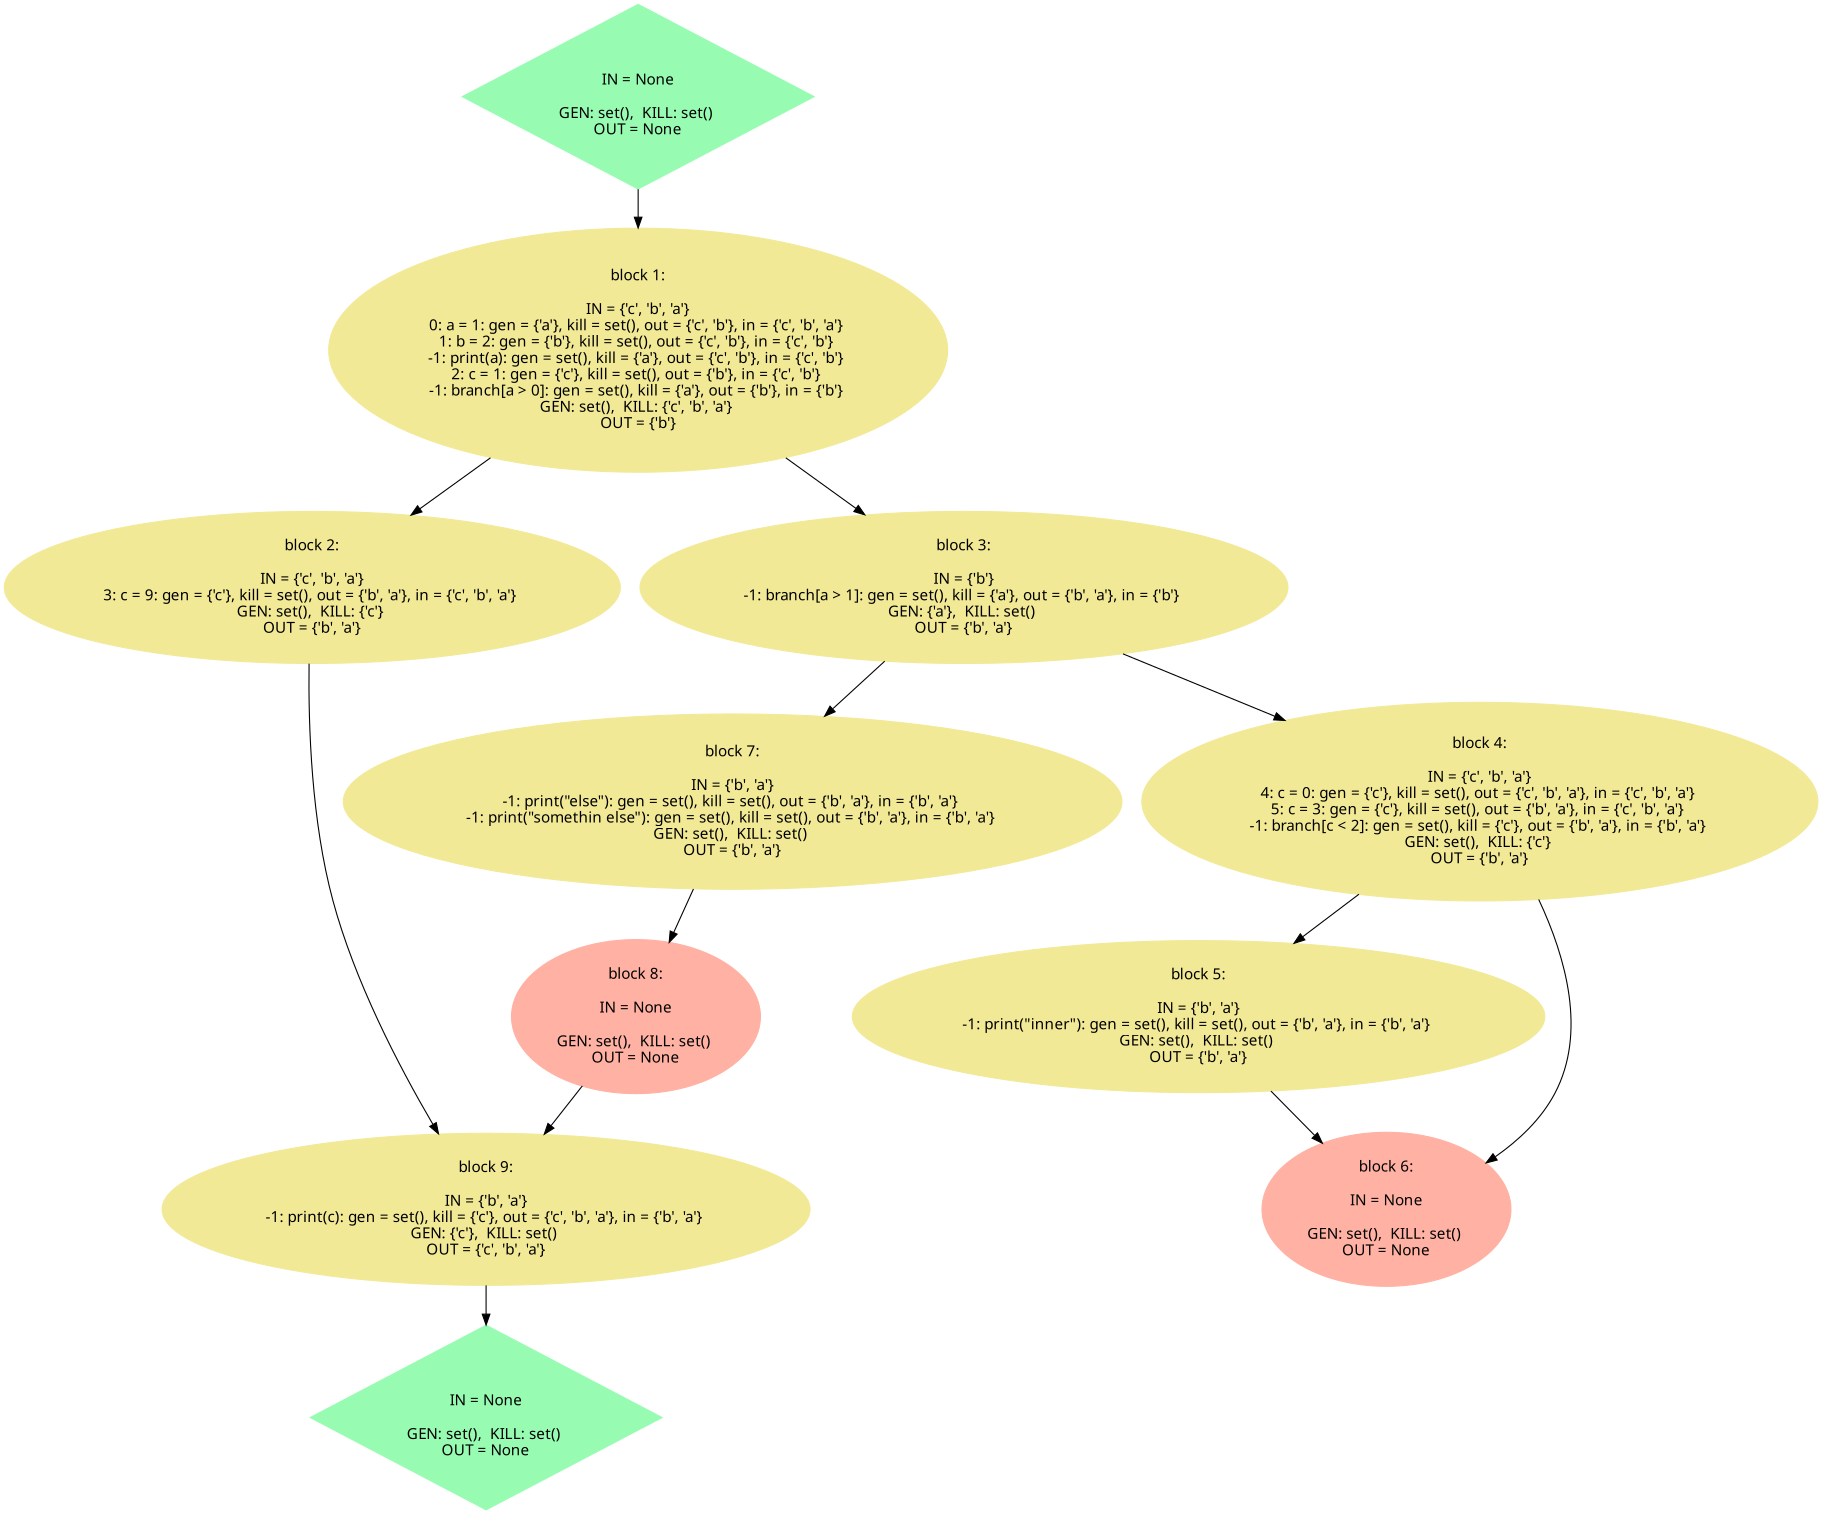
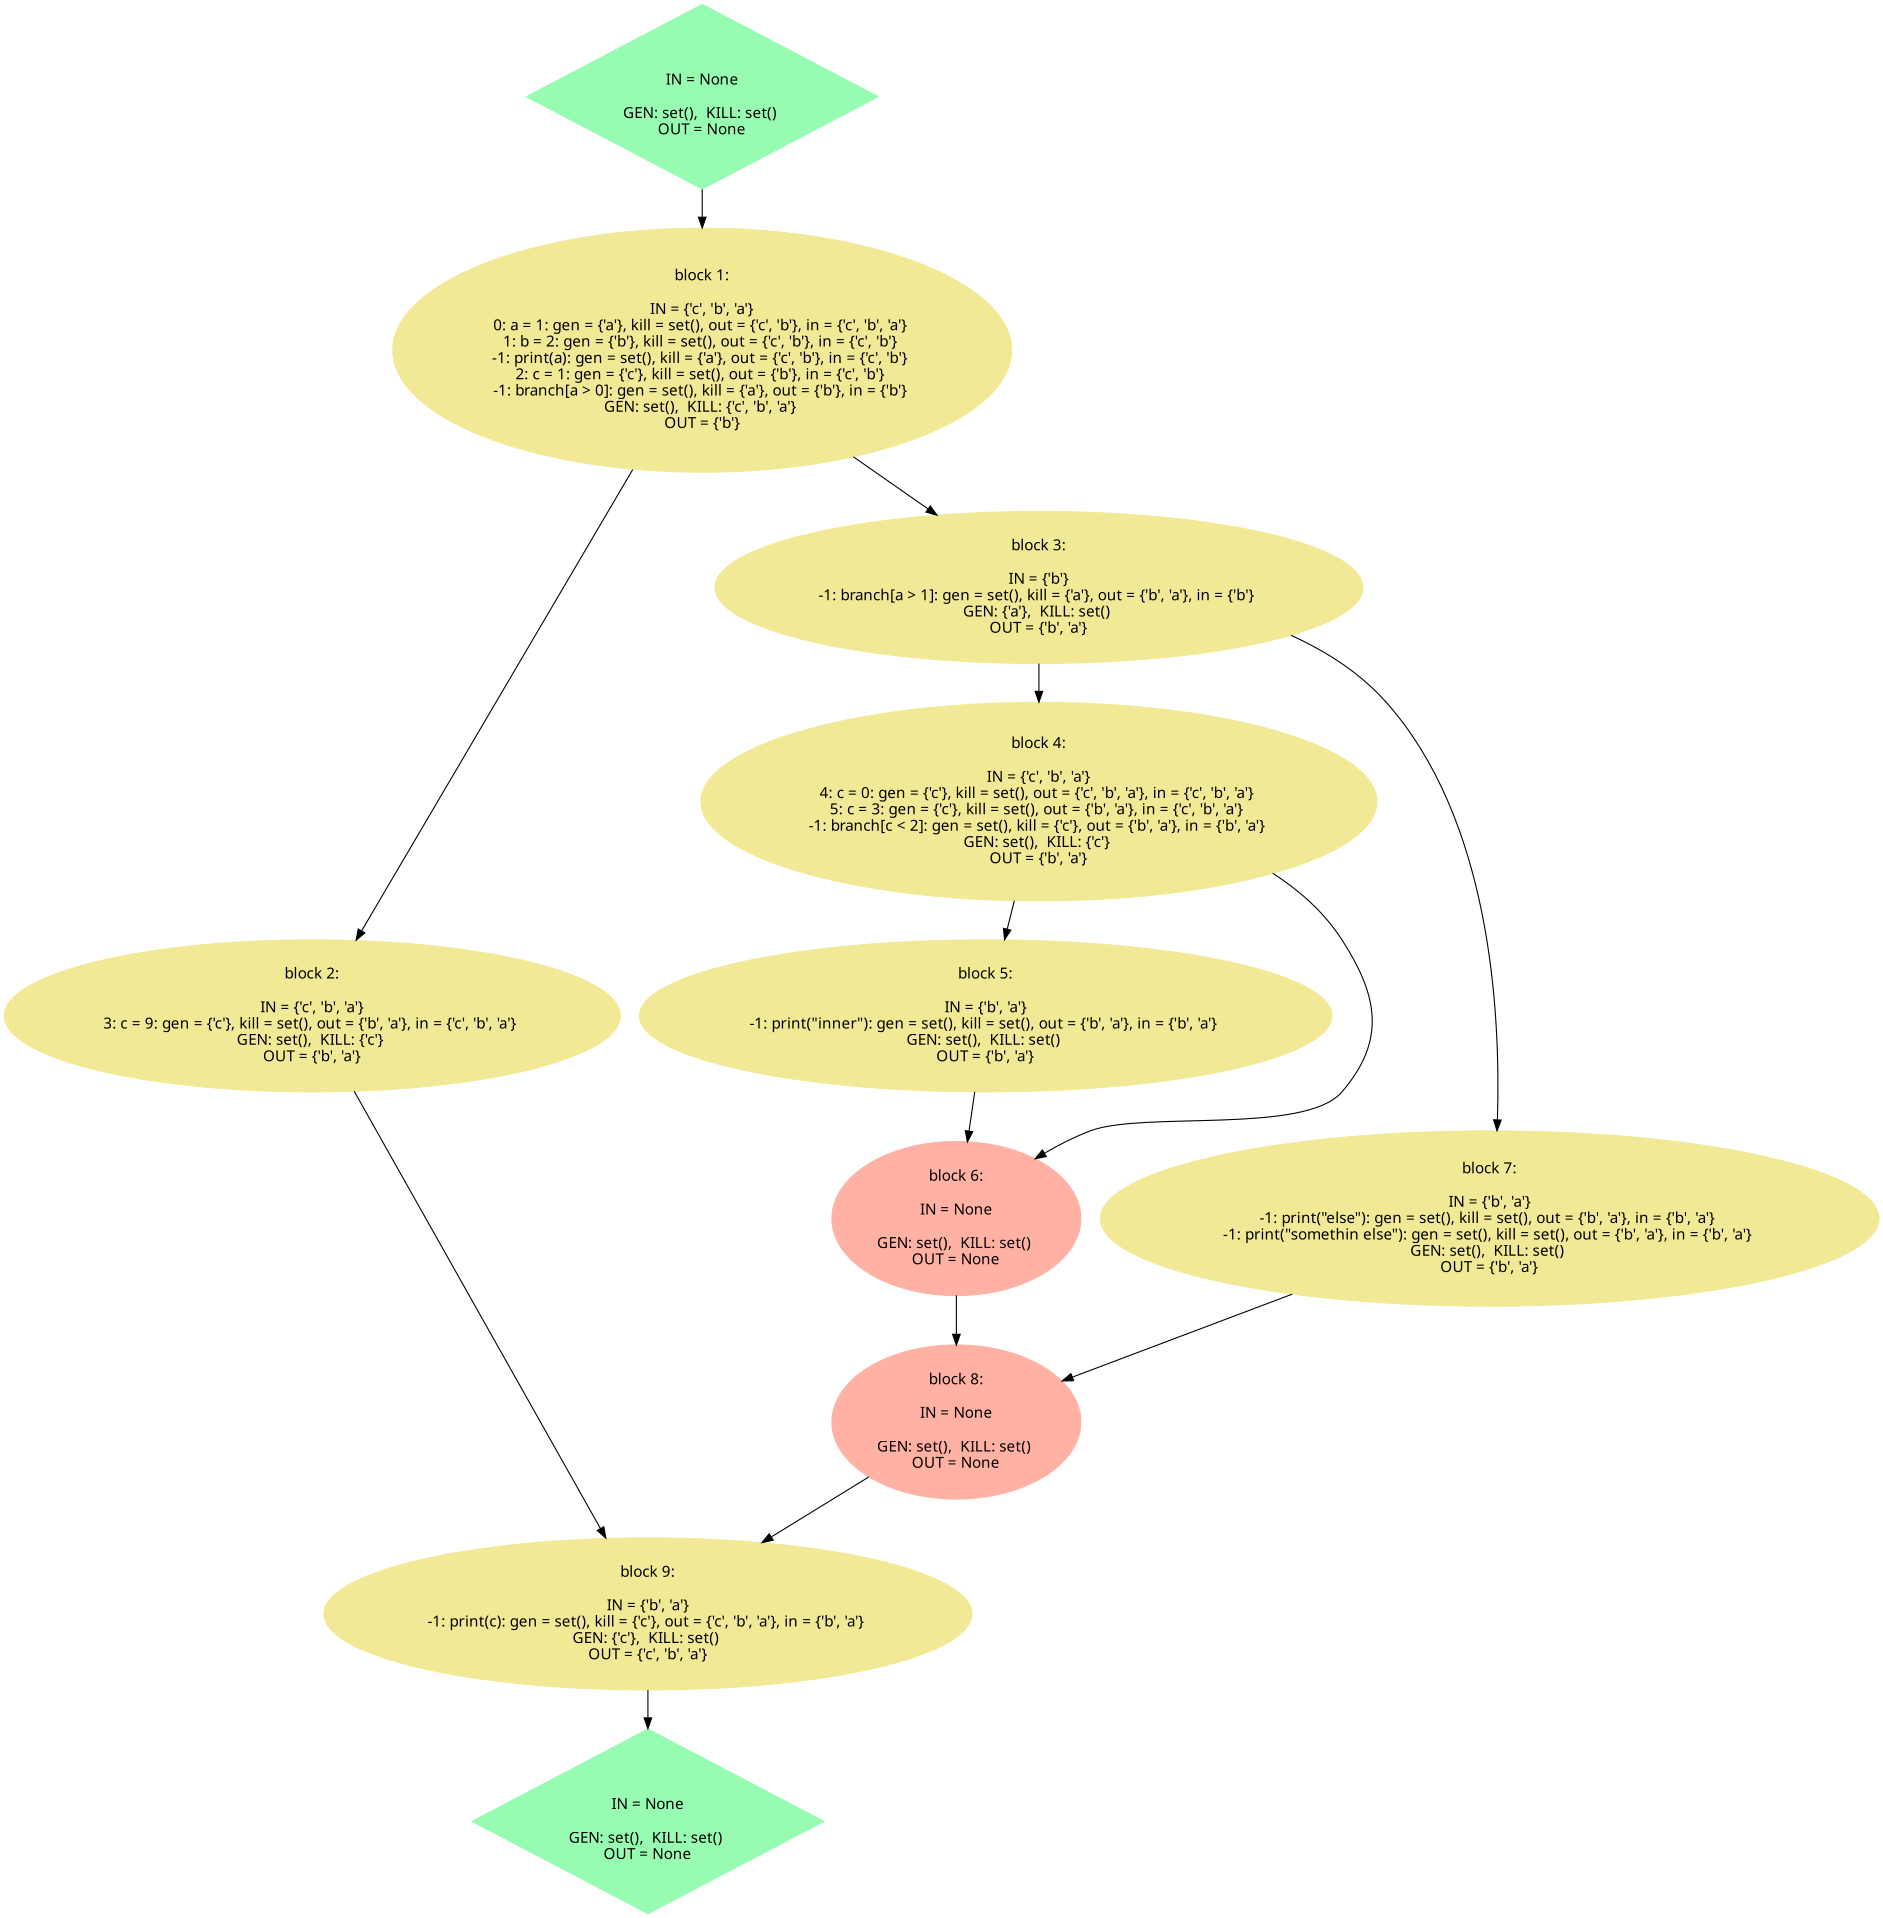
none -> (956, 1315)
